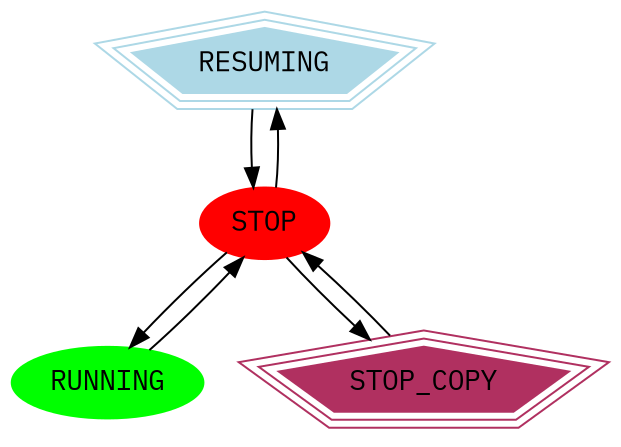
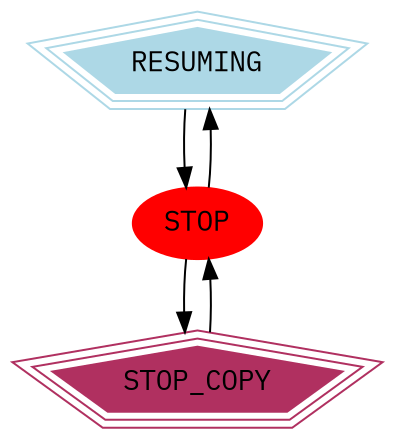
(108, 383) -> none
